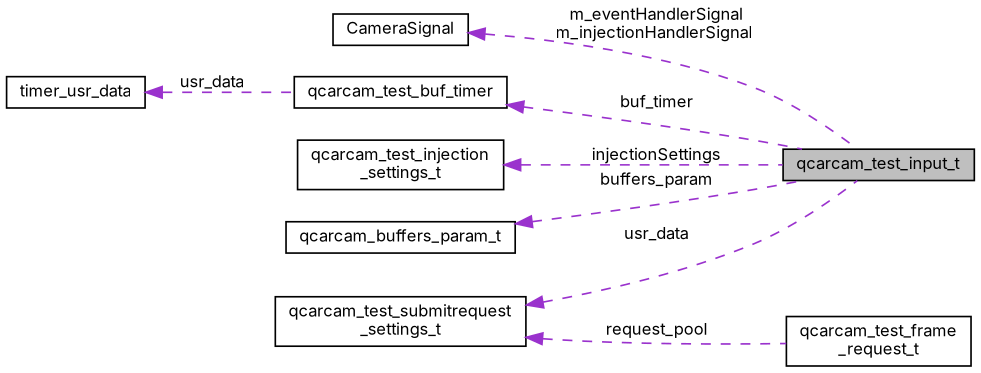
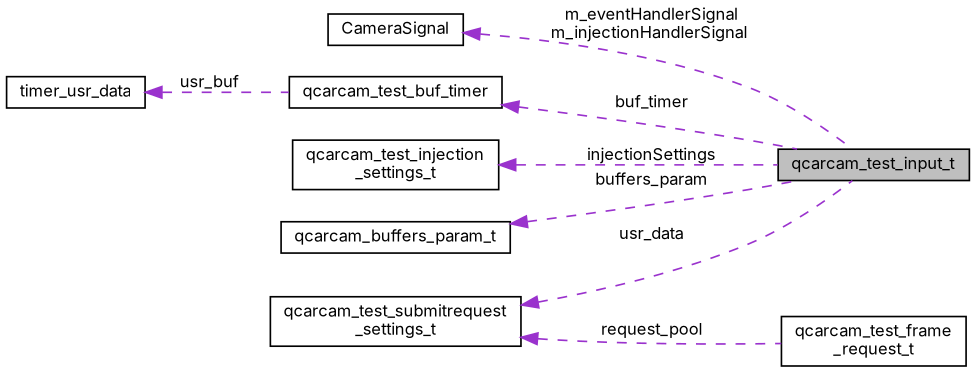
(210, 83) -> (208, 83)
